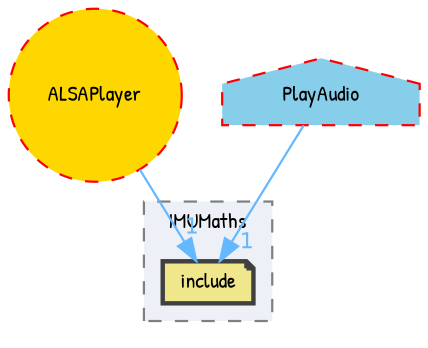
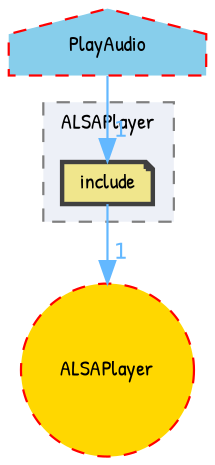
(169, 216) -> (107, 235)
(208, 223) -> (109, 123)
